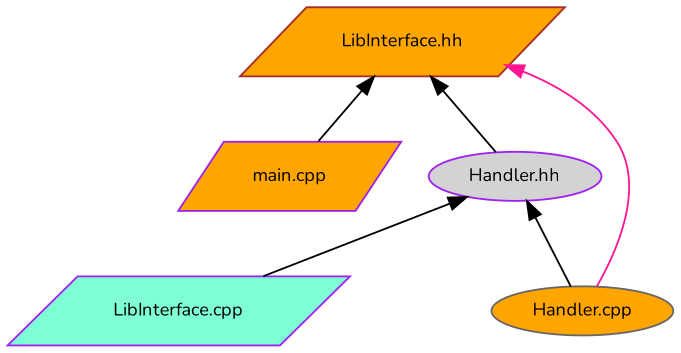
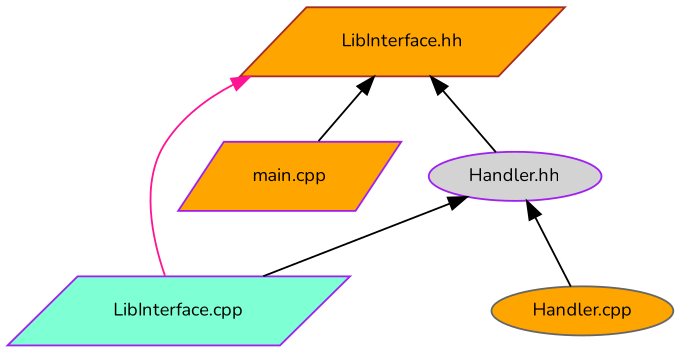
(624, 157) -> (156, 164)
